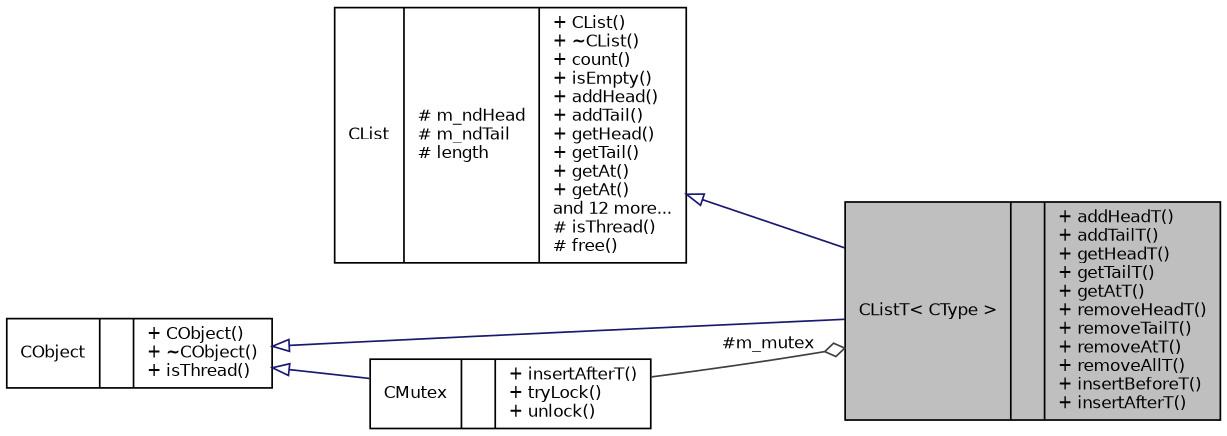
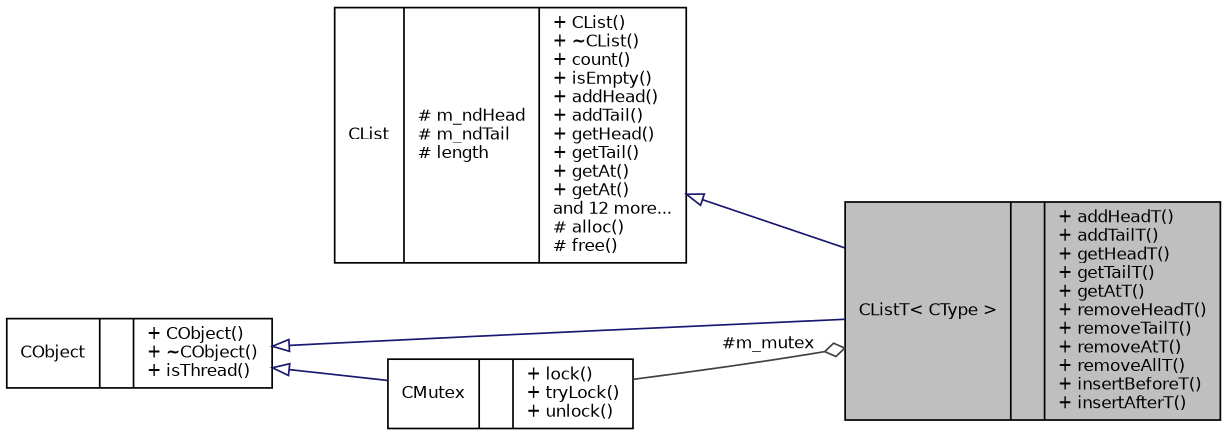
(604, 227) -> (589, 227)
(573, 374) -> (560, 374)
